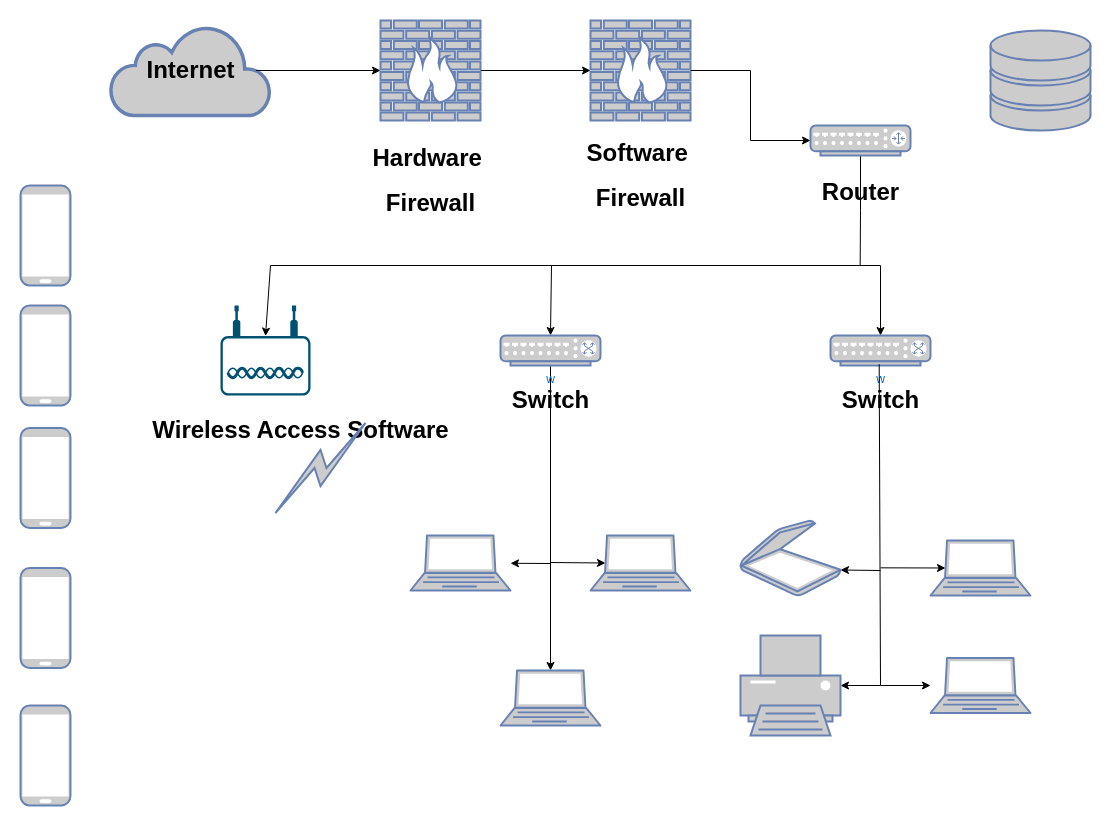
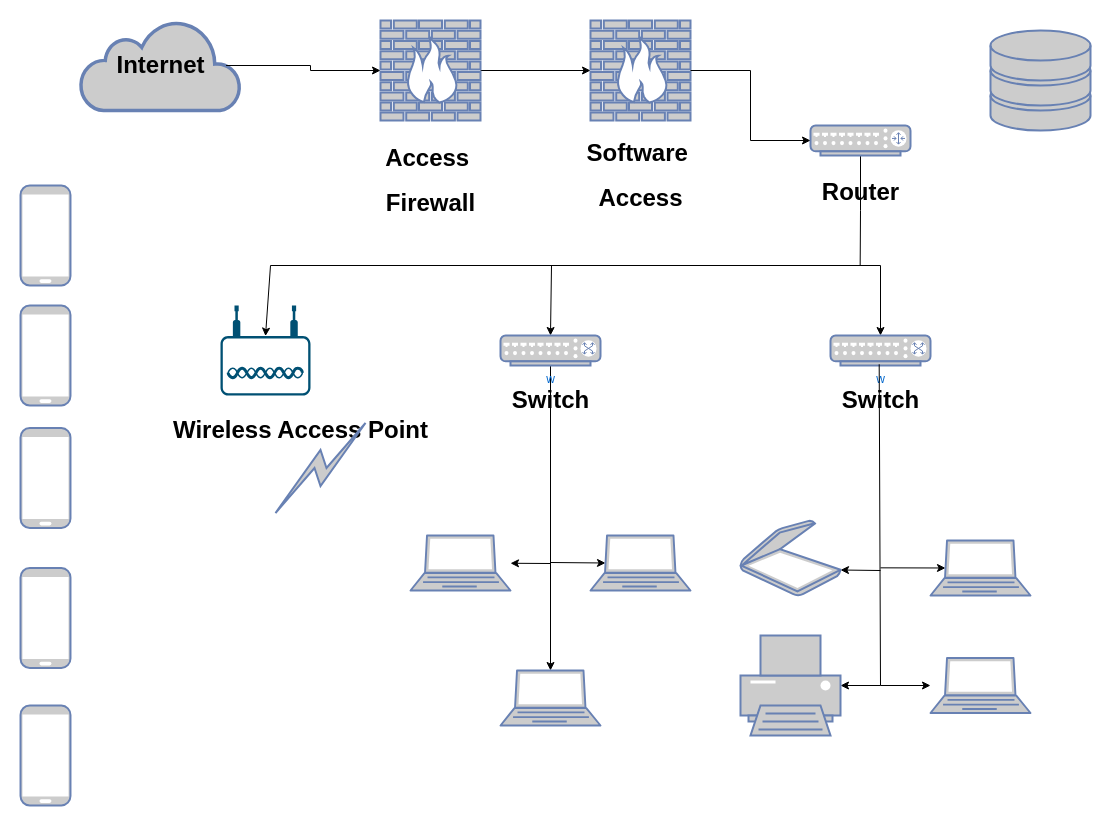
(191, 71) -> (161, 66)
(641, 176) -> (641, 176)
(431, 181) -> (431, 181)
(301, 431) -> (301, 431)
